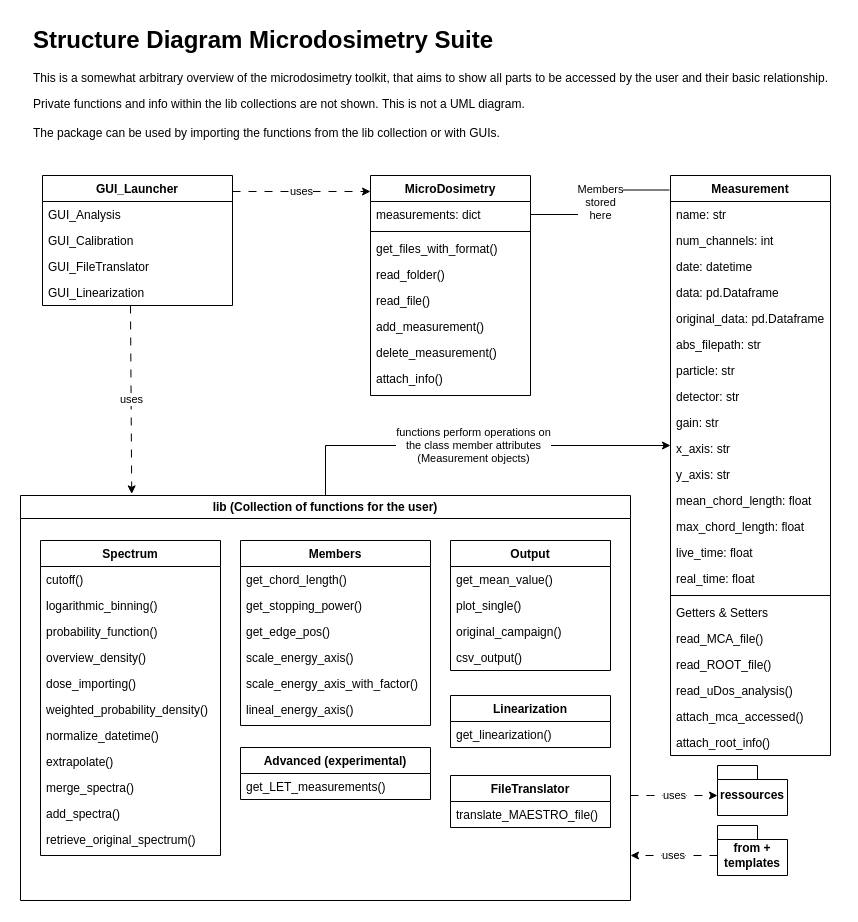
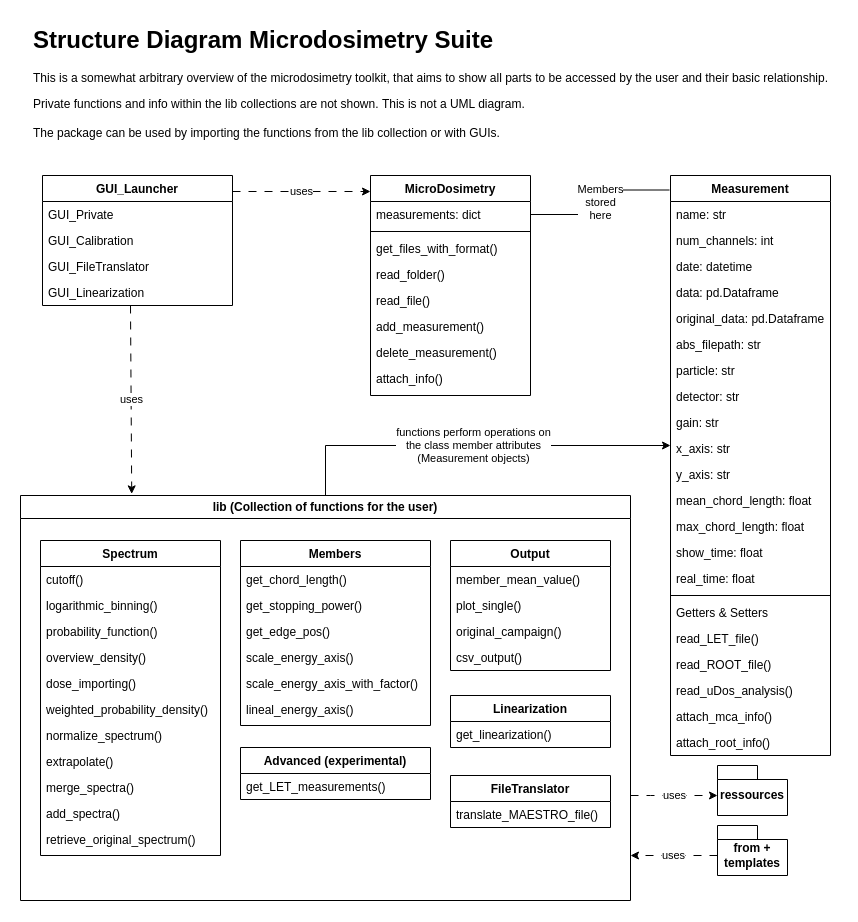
(85, 215) -> (83, 215)
(720, 553) -> (724, 553)
(508, 580) -> (518, 580)
(723, 639) -> (723, 639)
(747, 717) -> (732, 717)
(109, 736) -> (110, 736)
